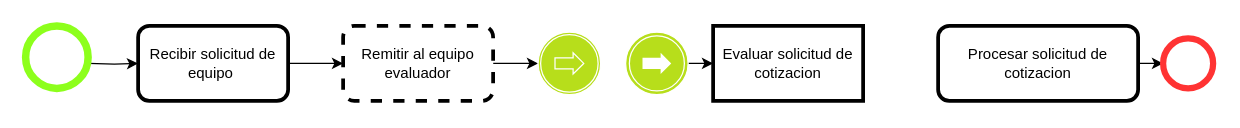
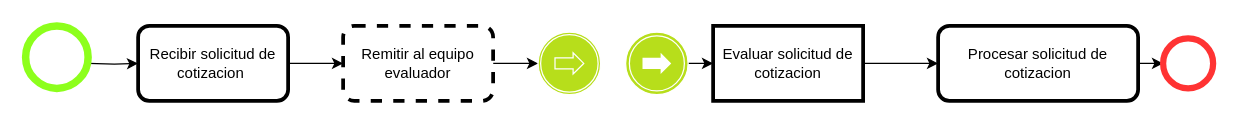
(213, 63) -> (213, 63)
none -> (896, 63)
